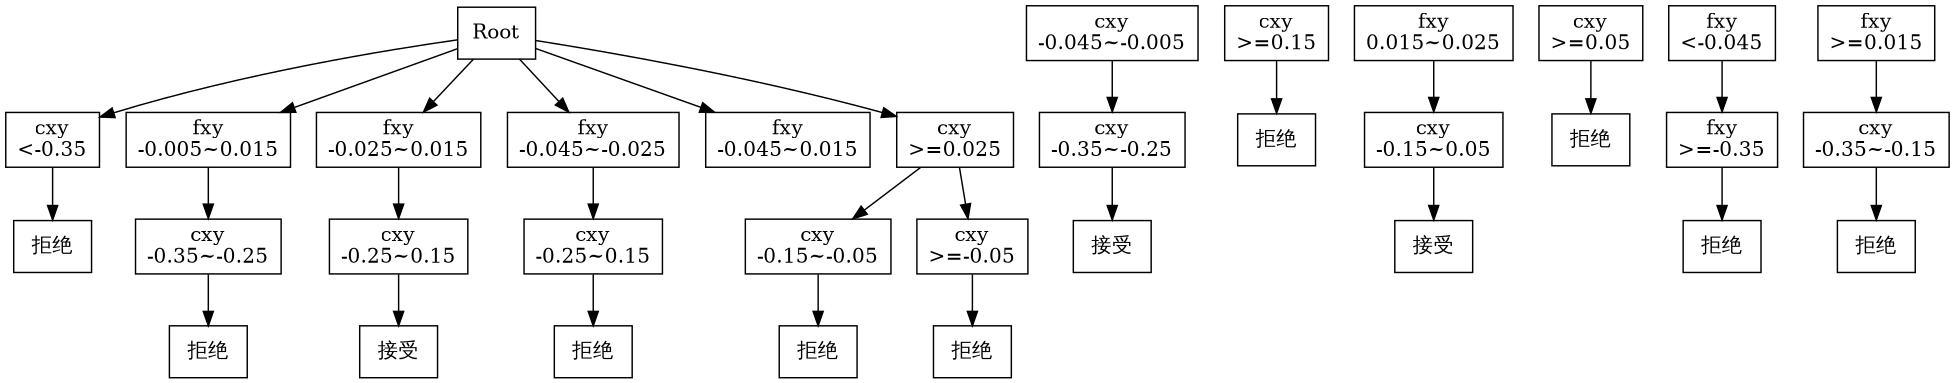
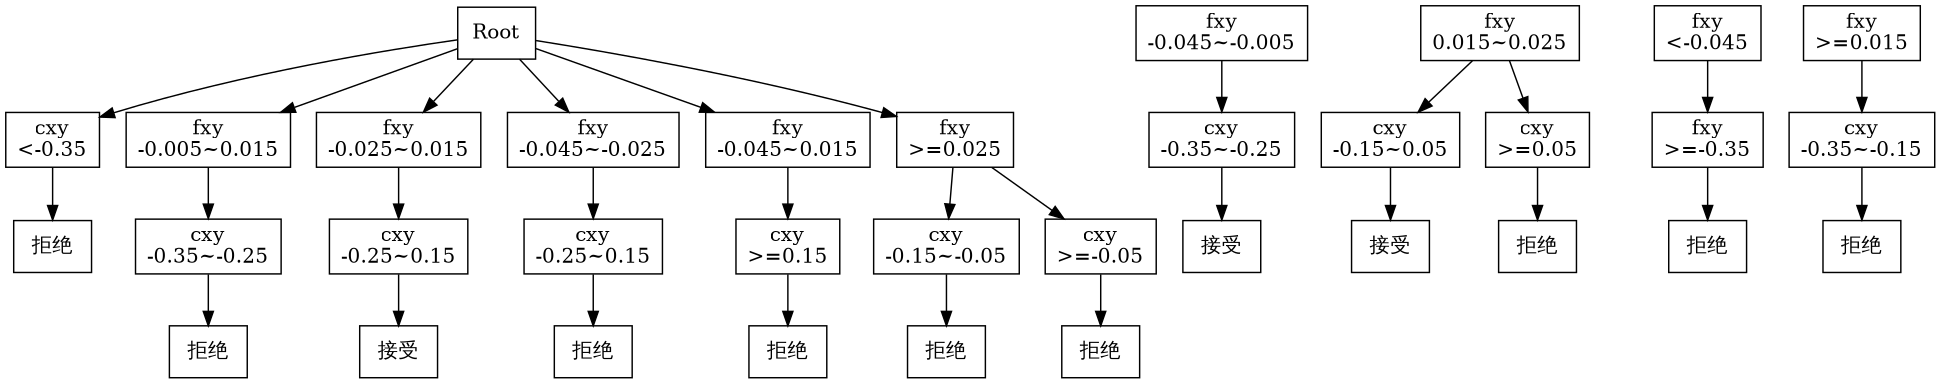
(1112, 33) -> (1222, 33)
none -> (1516, 80)
(955, 140) -> (955, 140)
none -> (788, 186)
